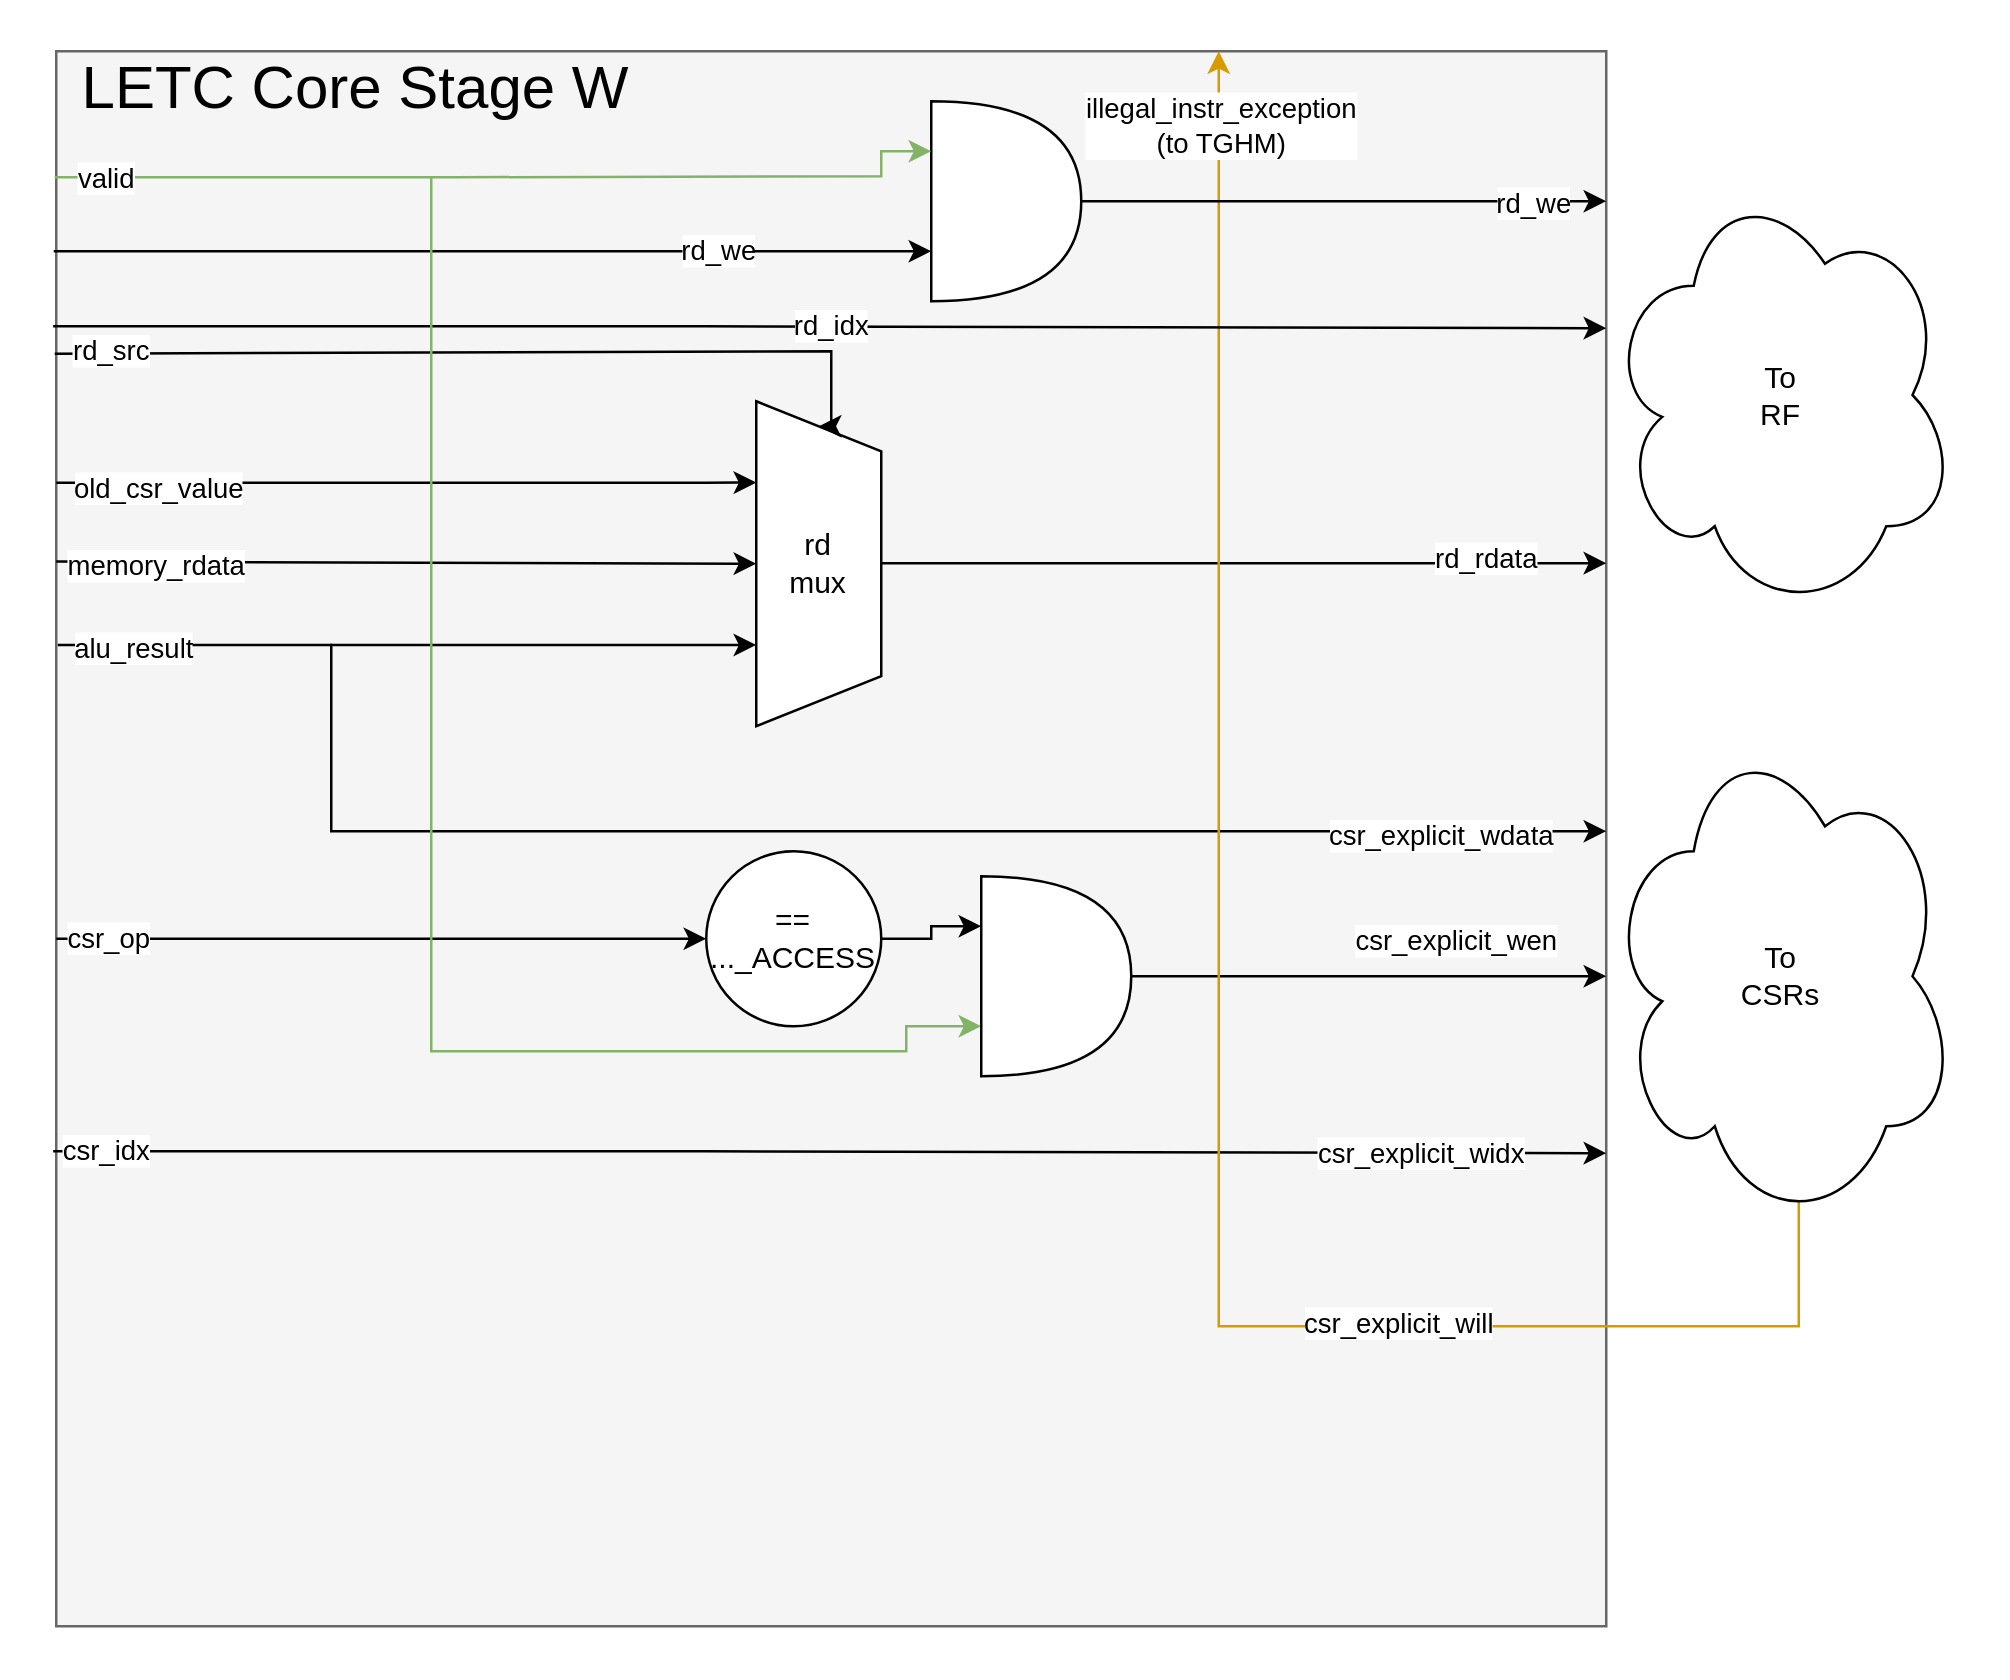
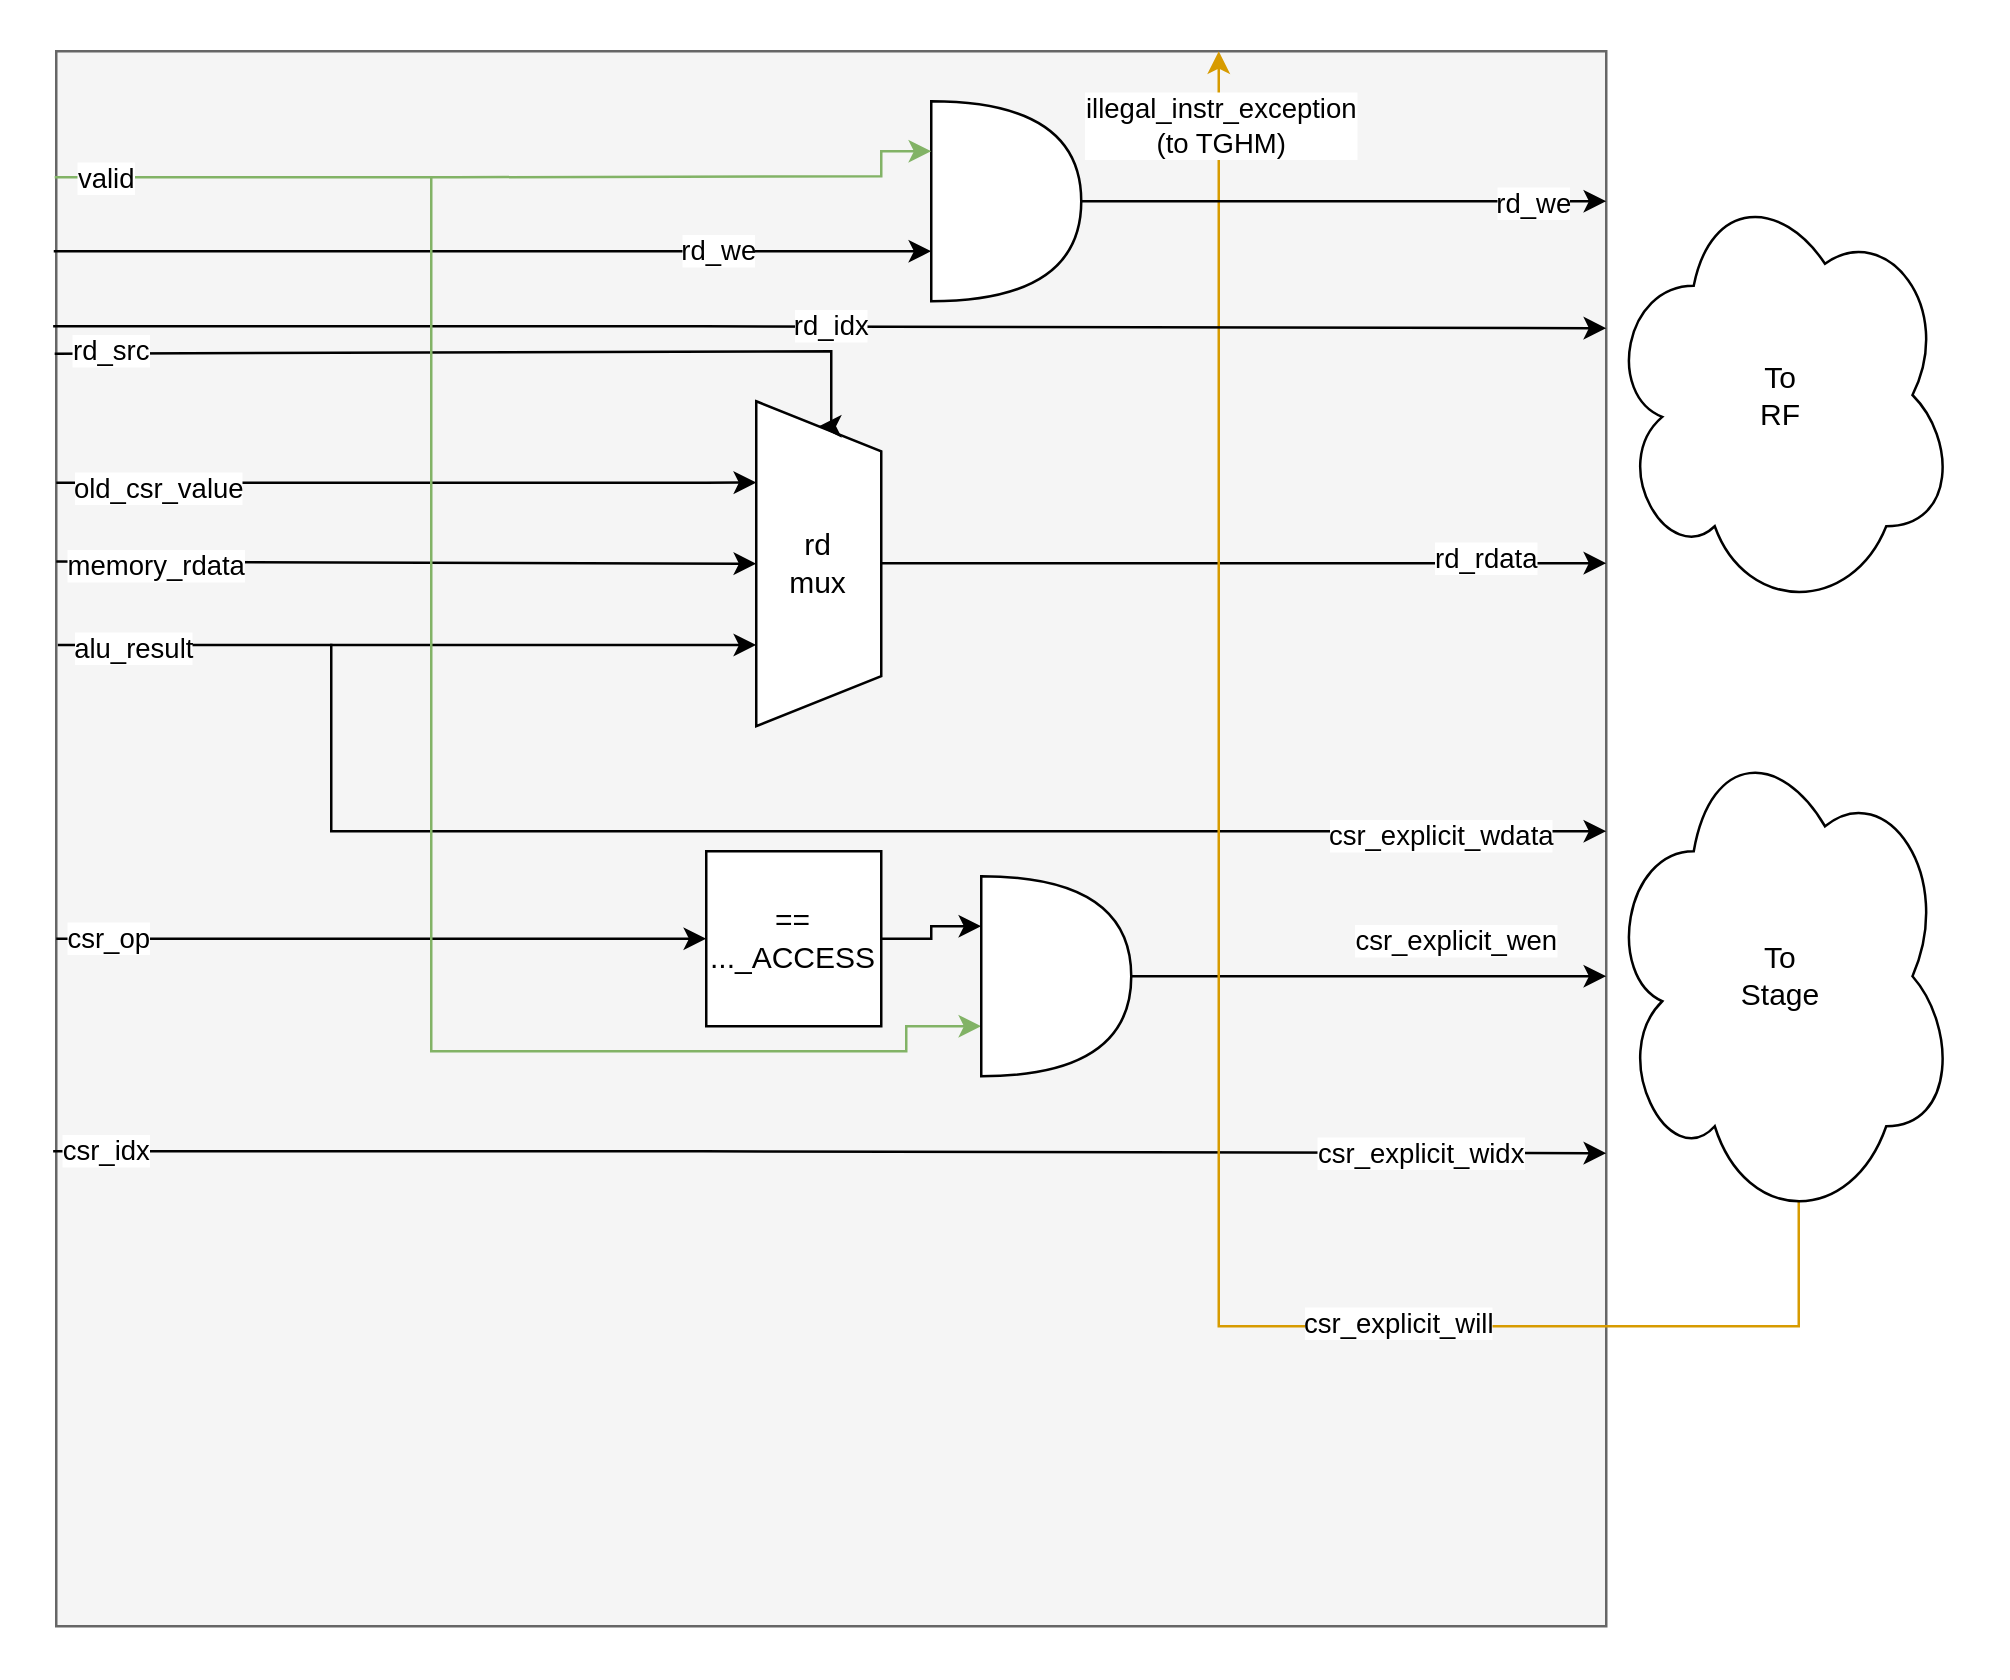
(356, 89) -> none
(794, 939) -> (794, 939)
(1781, 976) -> (1781, 976)
